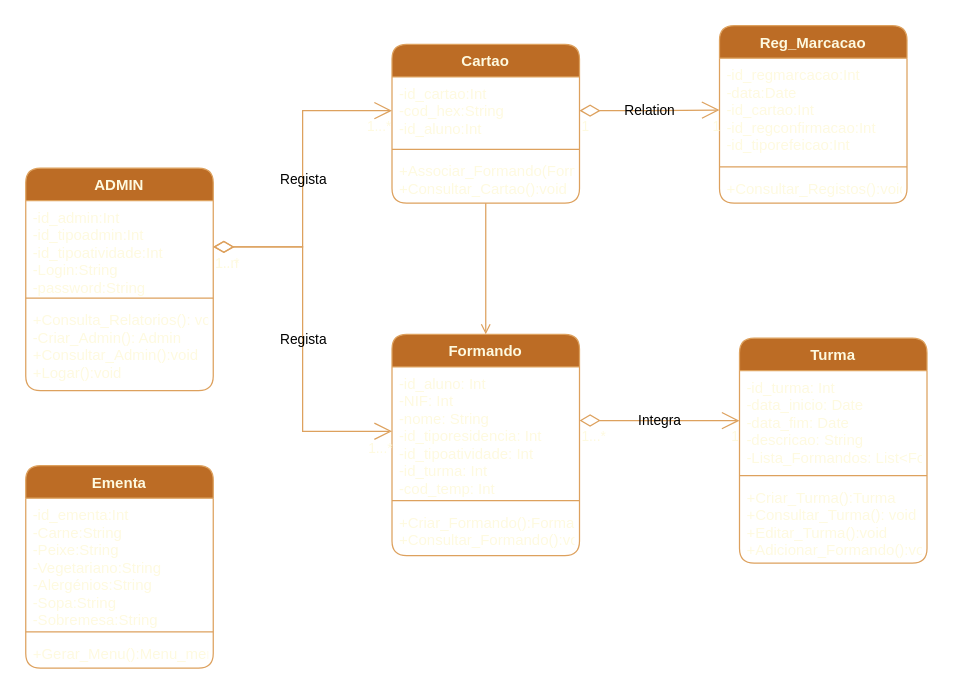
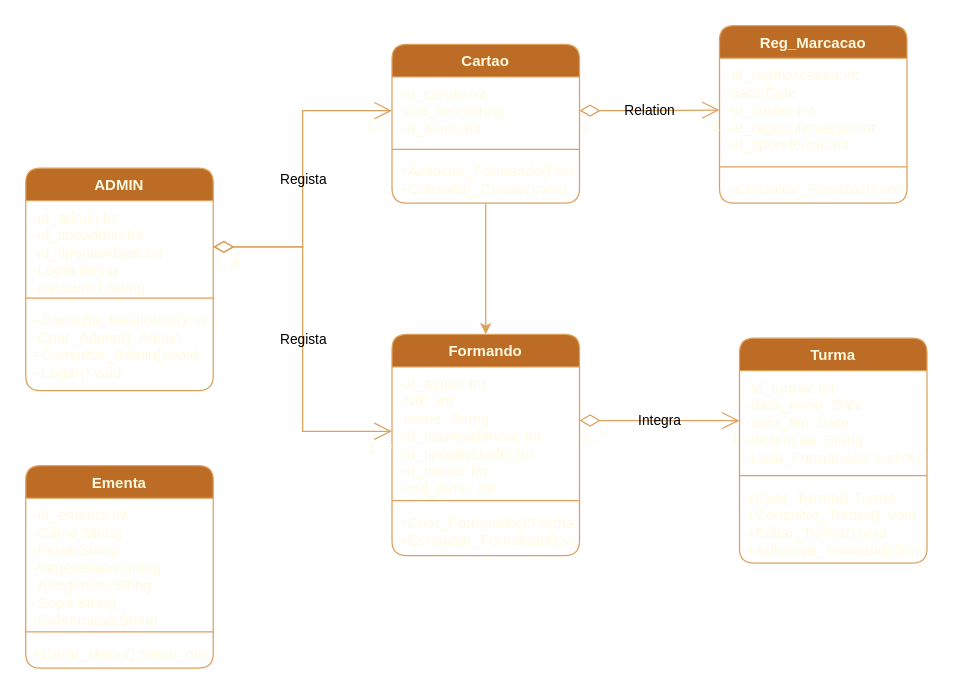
(486, 326) -> (486, 324)
